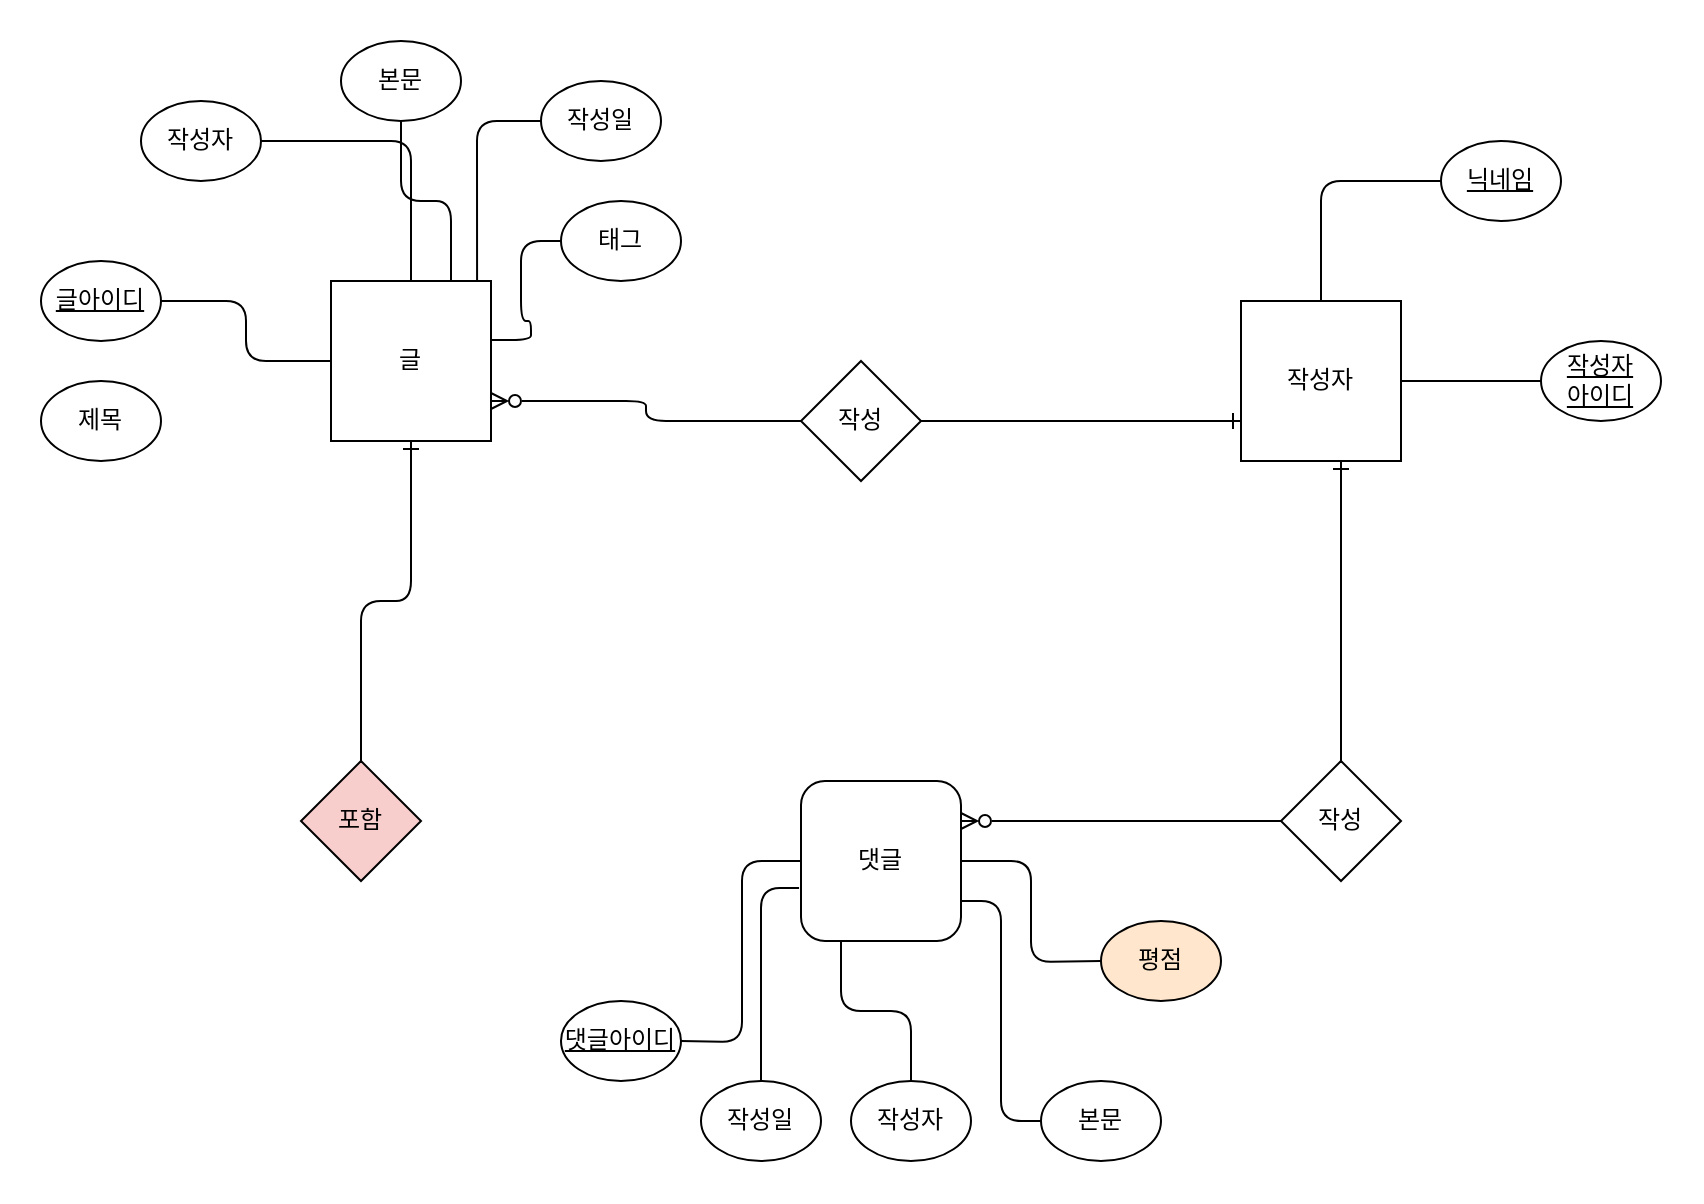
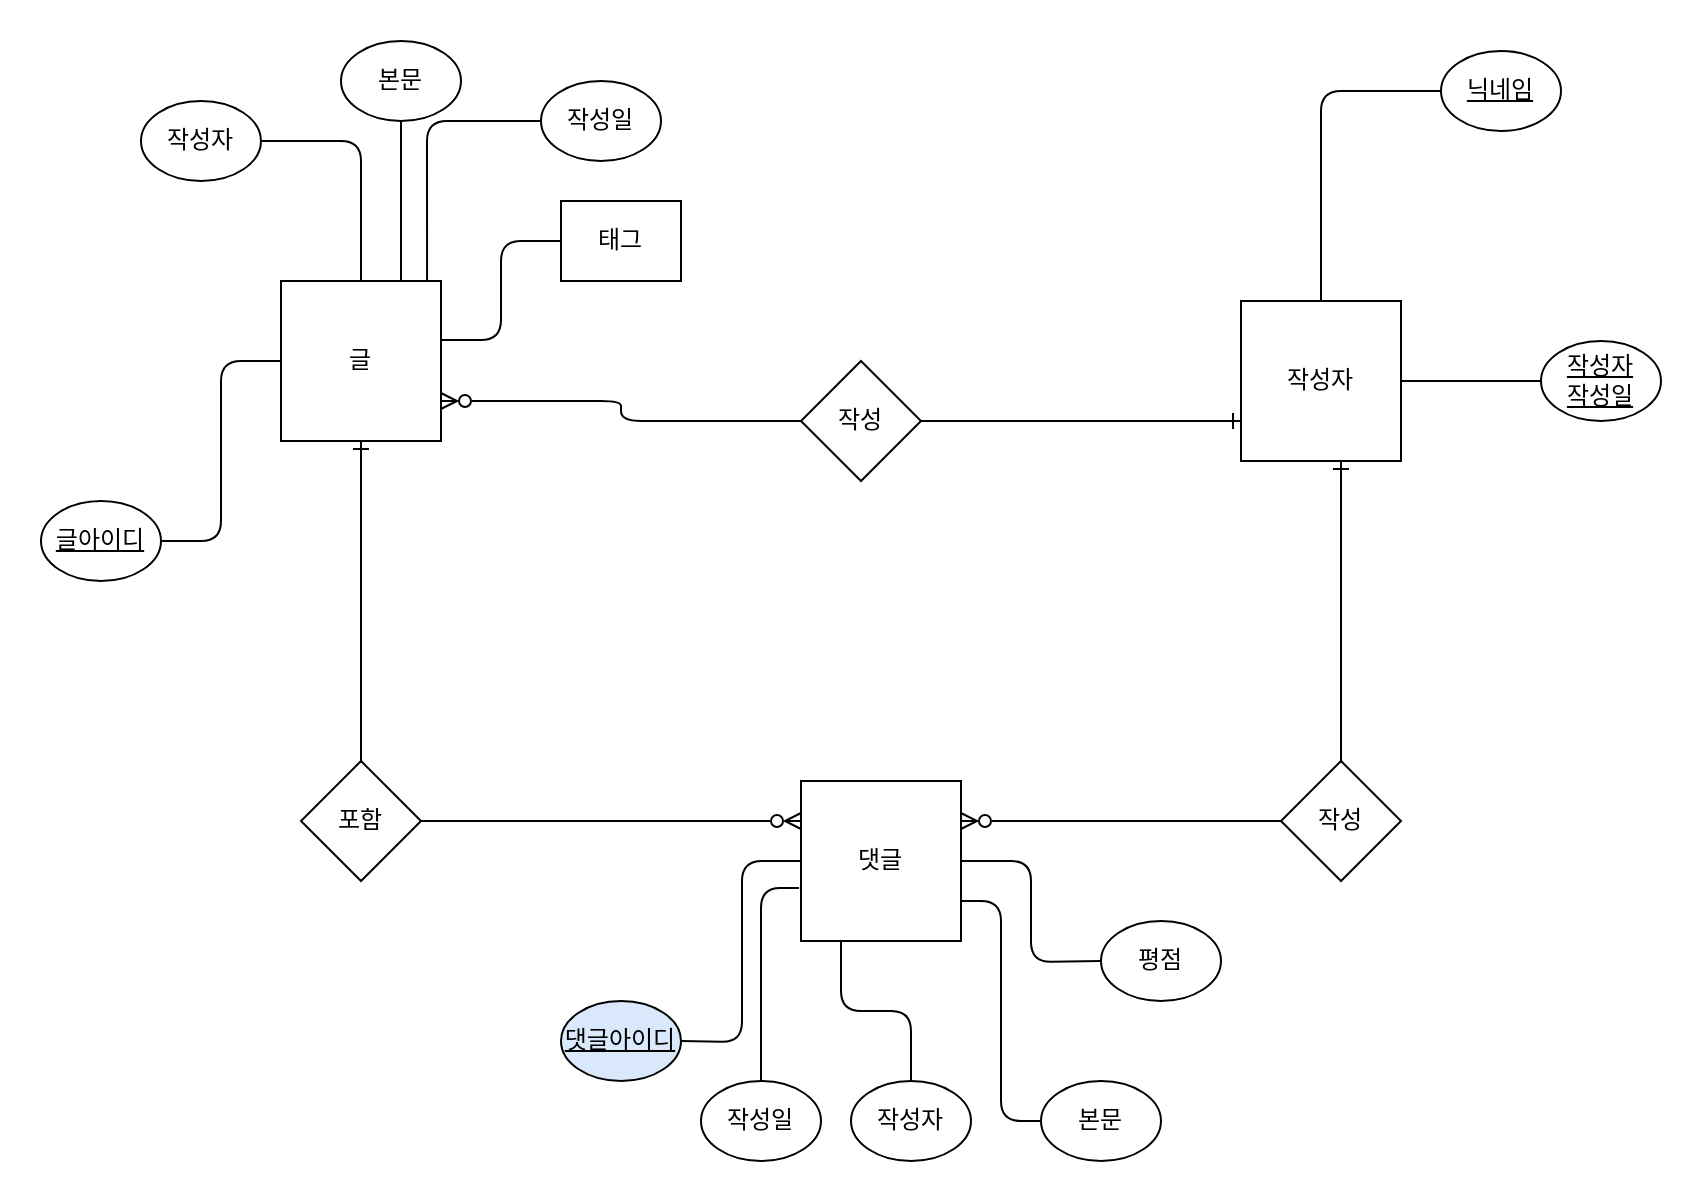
(1501, 181) -> (1501, 91)
(621, 241) -> (621, 241)
(101, 301) -> (101, 541)
(411, 361) -> (361, 361)
(1601, 381) -> (1601, 381)
(101, 421) -> none
(361, 821) -> (361, 821)
none -> (595, 821)
(881, 861) -> (881, 861)
(1161, 961) -> (1161, 961)
(621, 1041) -> (621, 1041)
